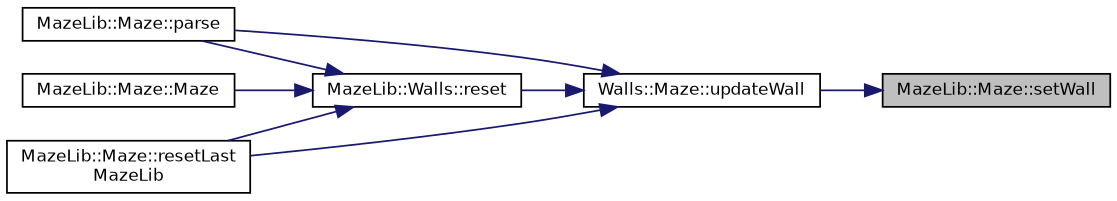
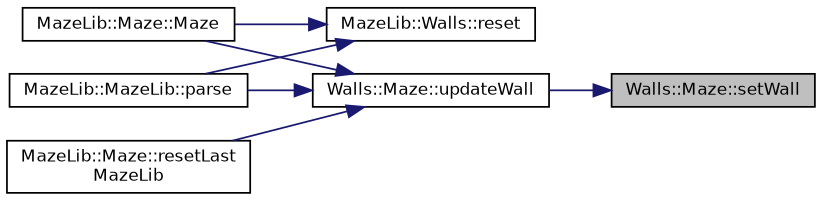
(129, 24) -> (129, 90)
(544, 90) -> (255, 52)
(996, 90) -> (713, 90)
(282, 126) -> none
